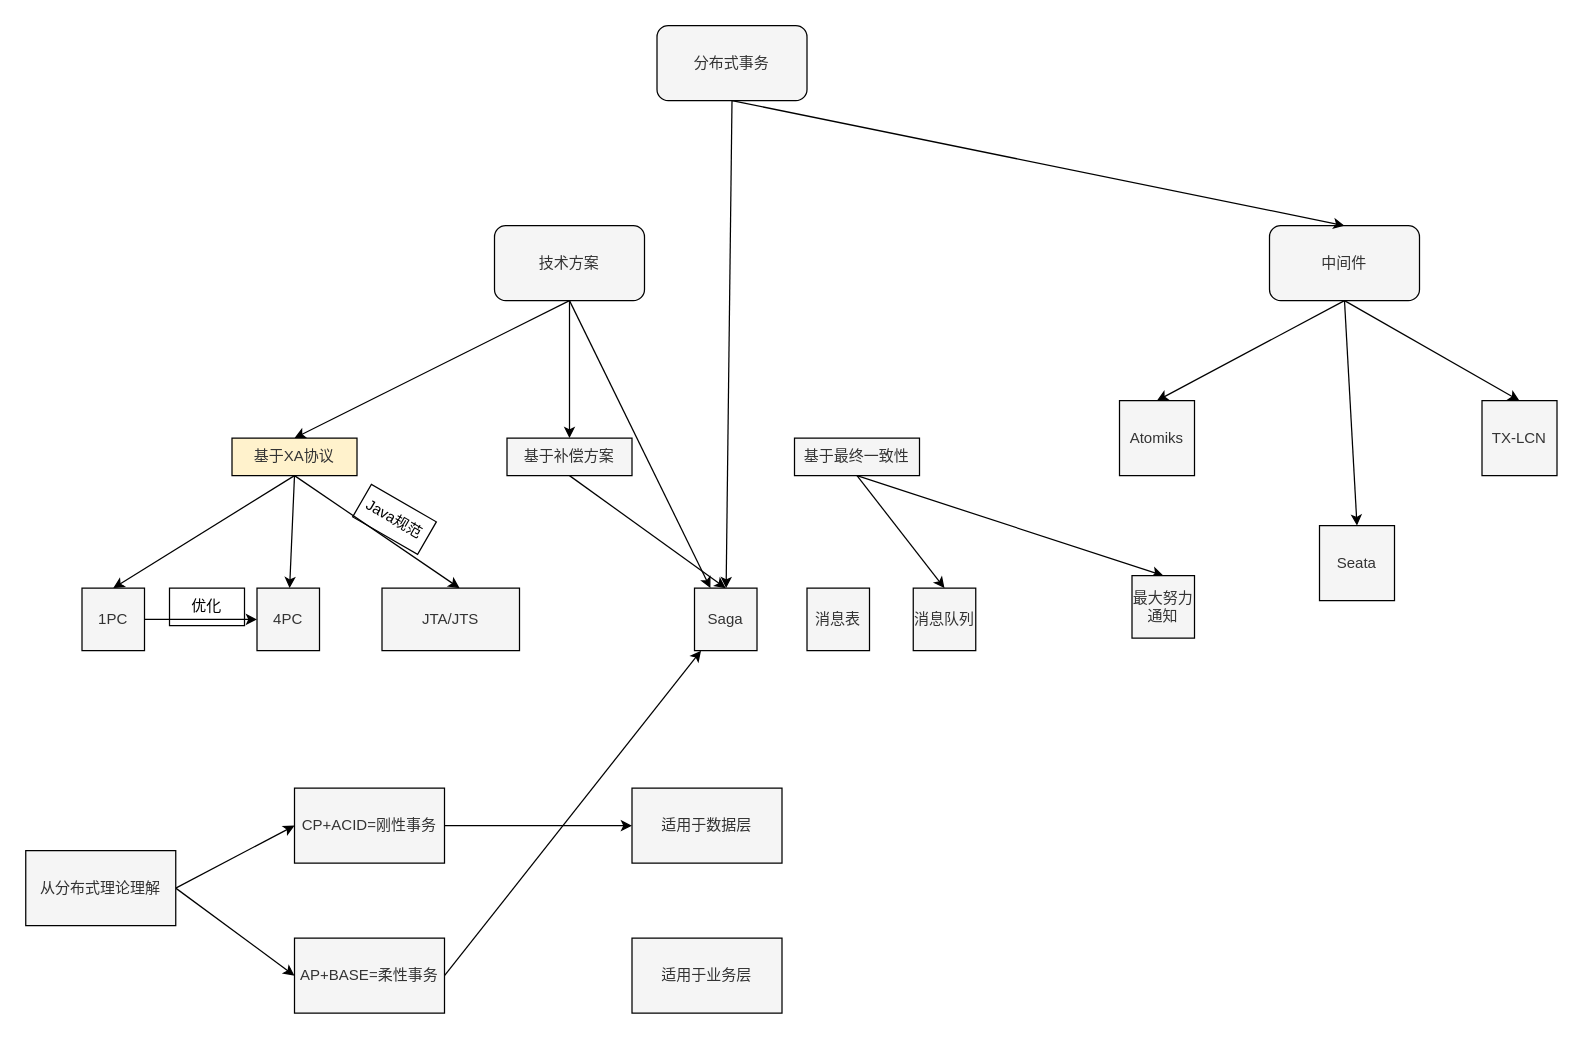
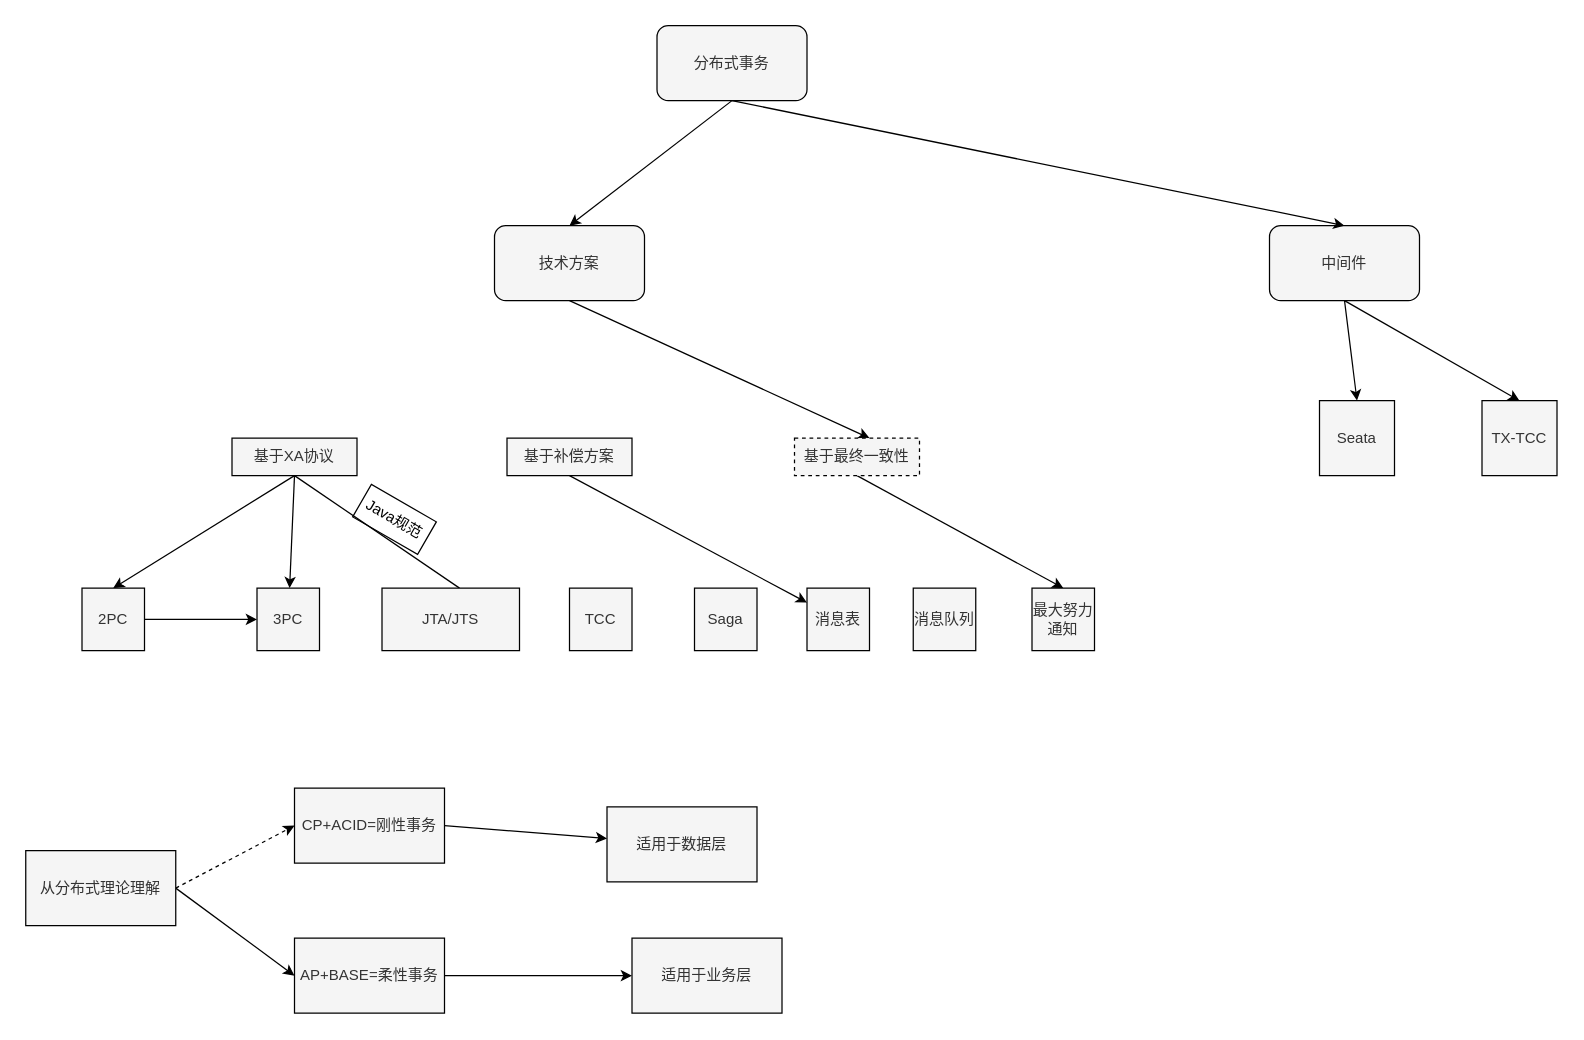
(729, 341) -> (653, 161)
(1253, 349) -> none
(569, 365) -> none
(434, 368) -> none
(636, 436) -> (717, 368)
(1157, 438) -> none
(1519, 438) -> (1519, 438)
(294, 457) -> (294, 457)
(857, 457) -> (857, 457)
(634, 522) -> (682, 536)
(899, 530) -> none
(1357, 563) -> (1357, 438)
(451, 583) -> (454, 584)
(207, 607) -> none
(1163, 607) -> (1063, 619)
(113, 619) -> (113, 619)
(288, 619) -> (288, 619)
none -> (601, 619)
(570, 816) -> (534, 976)
(707, 826) -> (682, 844)
(232, 858) -> (232, 858)
